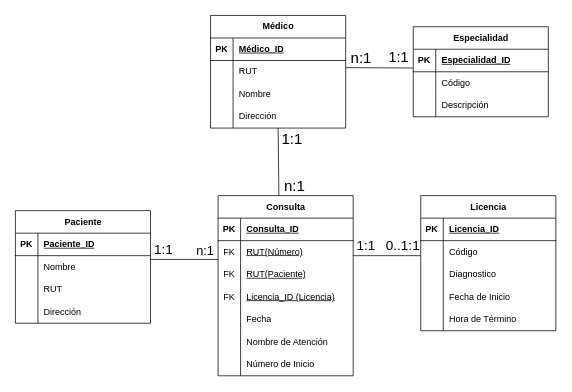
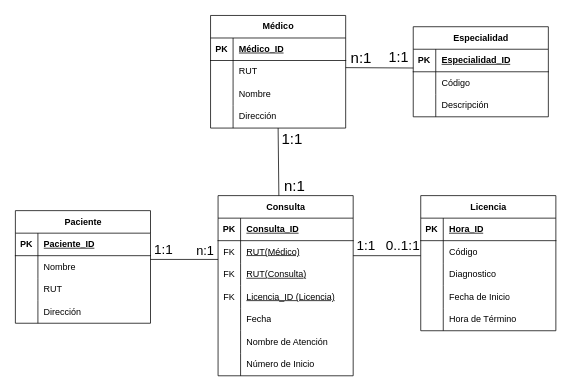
(474, 229) -> (467, 229)
(274, 252) -> (273, 252)
(278, 274) -> (278, 274)
